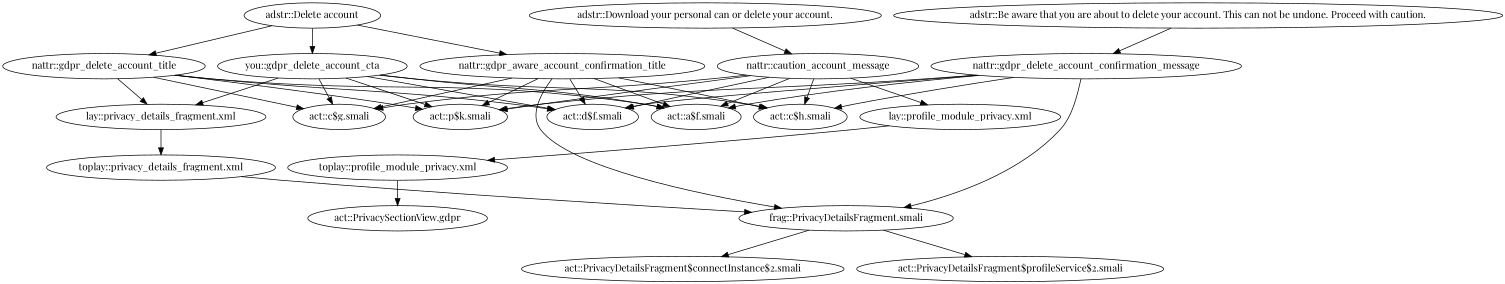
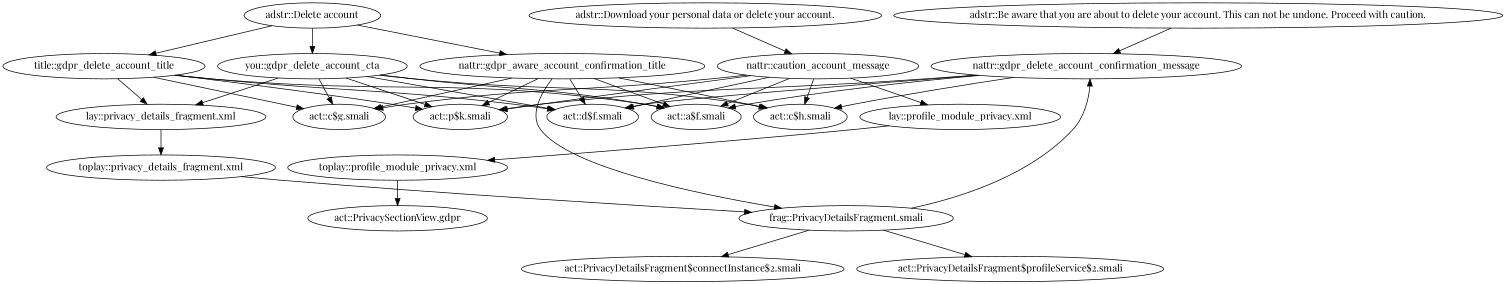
(705, 15) -> (705, 15)
(104, 66) -> (104, 66)
(1015, 165) -> (1019, 170)
